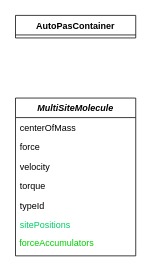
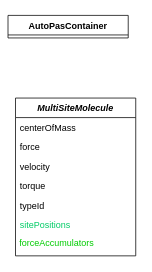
(75, 27) -> (68, 27)
